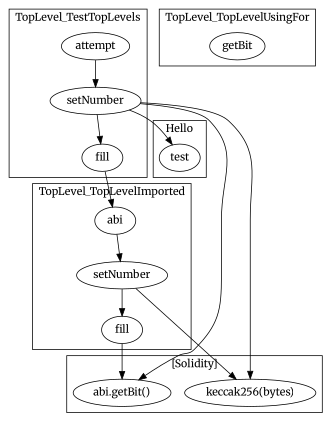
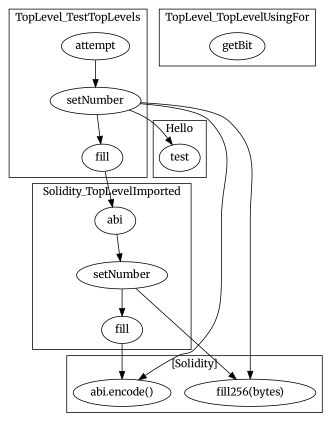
(112, 192) -> (112, 192)
(122, 393) -> (122, 393)
(250, 393) -> (250, 393)
